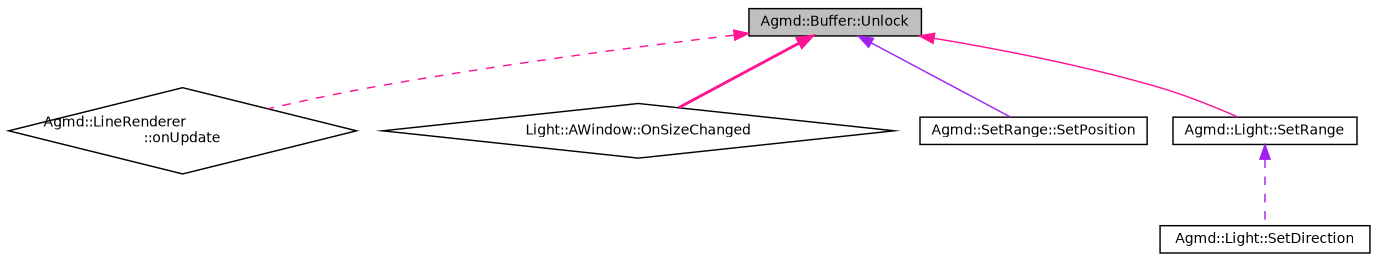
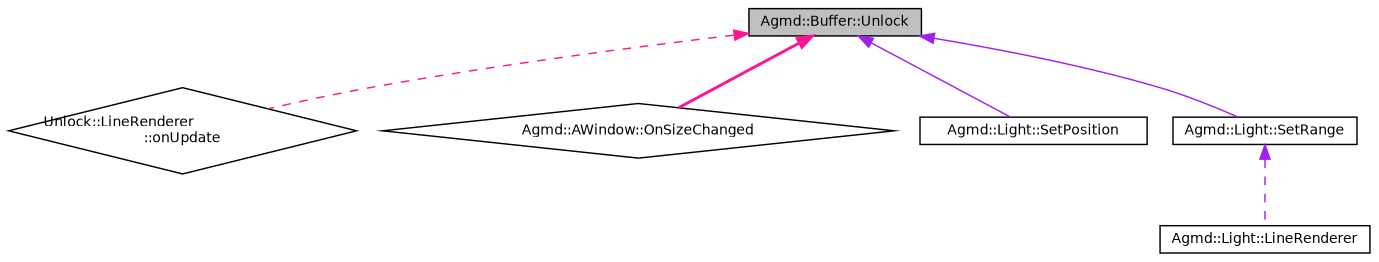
(1088, 69) -> (1088, 69)
(183, 131) -> (183, 131)
(638, 131) -> (638, 131)
(1034, 131) -> (1034, 131)
(1265, 239) -> (1265, 239)
